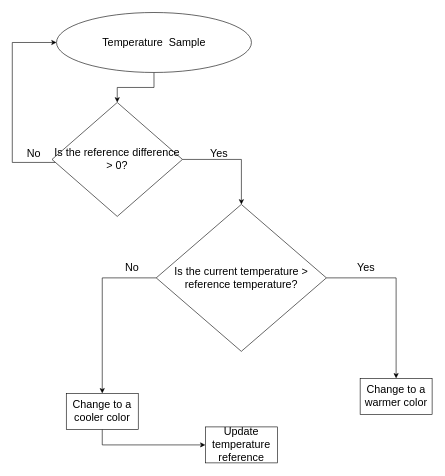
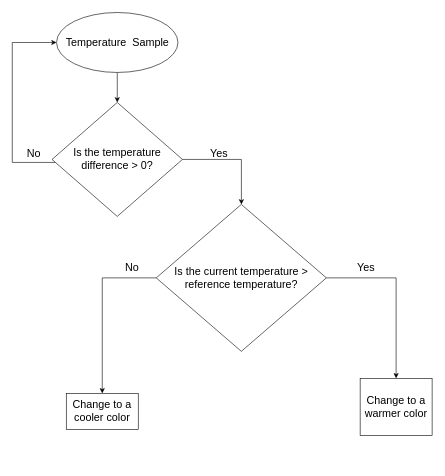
(154, 42) -> (117, 42)
(117, 159) -> (117, 159)
(396, 396) -> (396, 407)
(102, 444) -> none
(241, 445) -> none
